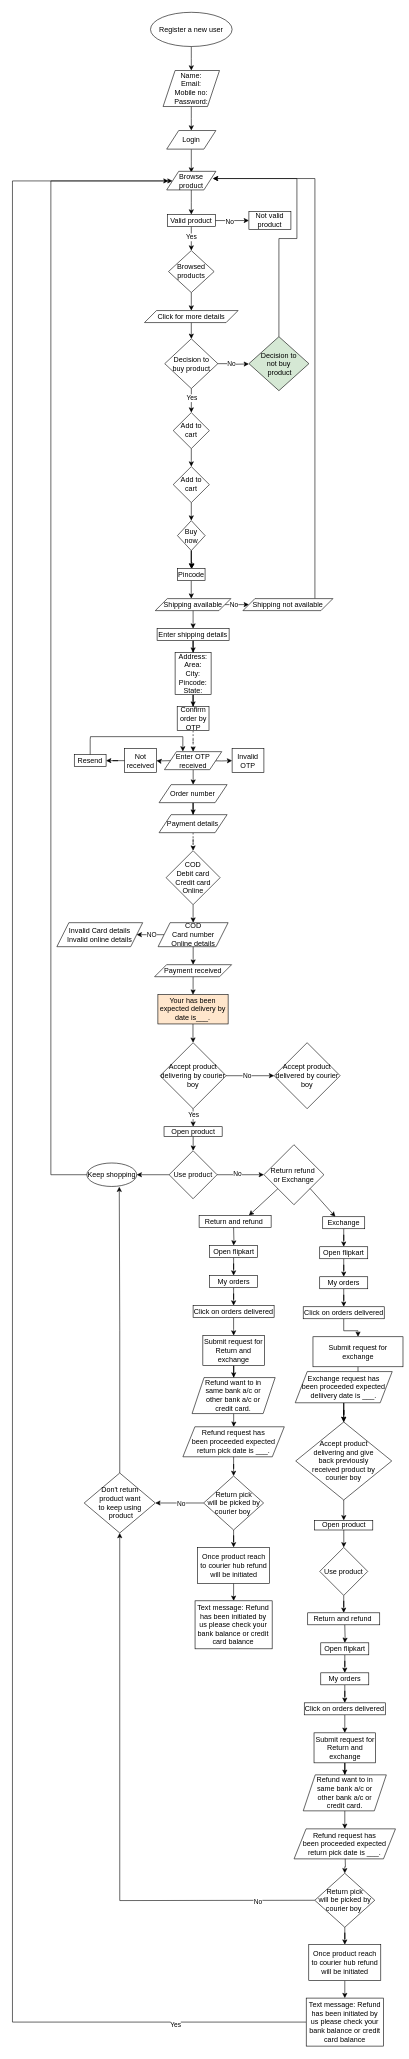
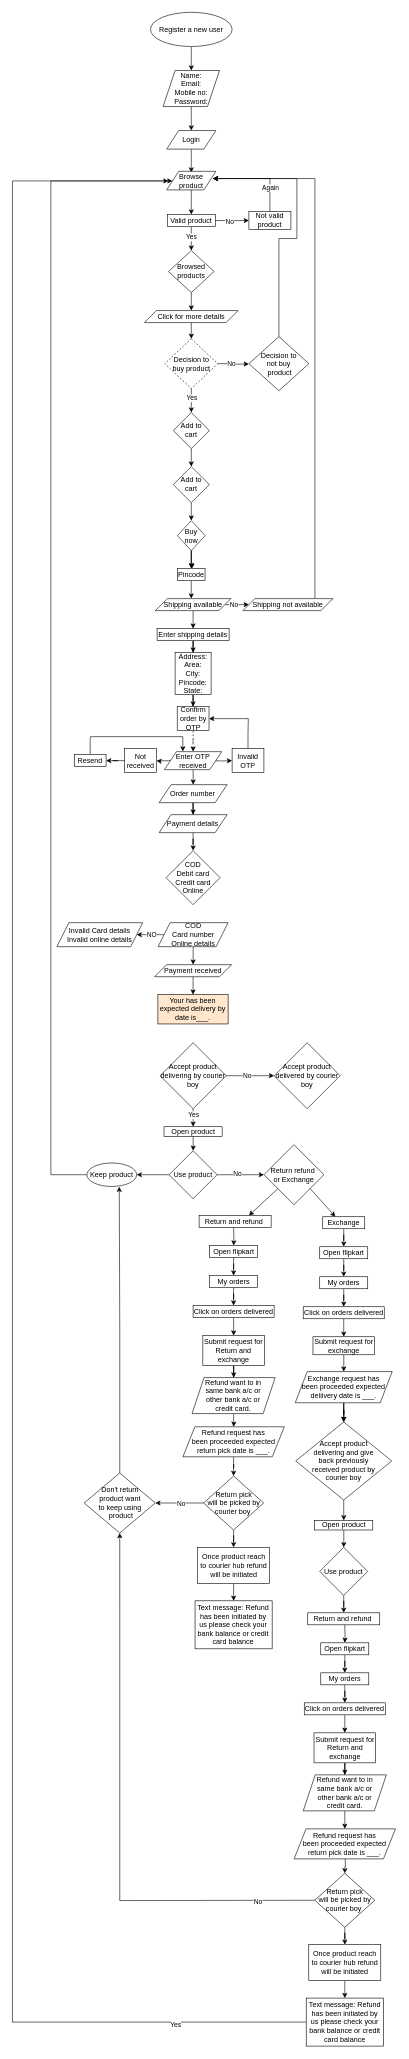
none -> (270, 195)
(191, 364) -> (191, 364)
(279, 364) -> (279, 364)
none -> (232, 719)
(193, 843) -> (193, 843)
(193, 918) -> none
(193, 1037) -> none
(112, 1175) -> (112, 1175)
(358, 1352) -> (344, 1346)
